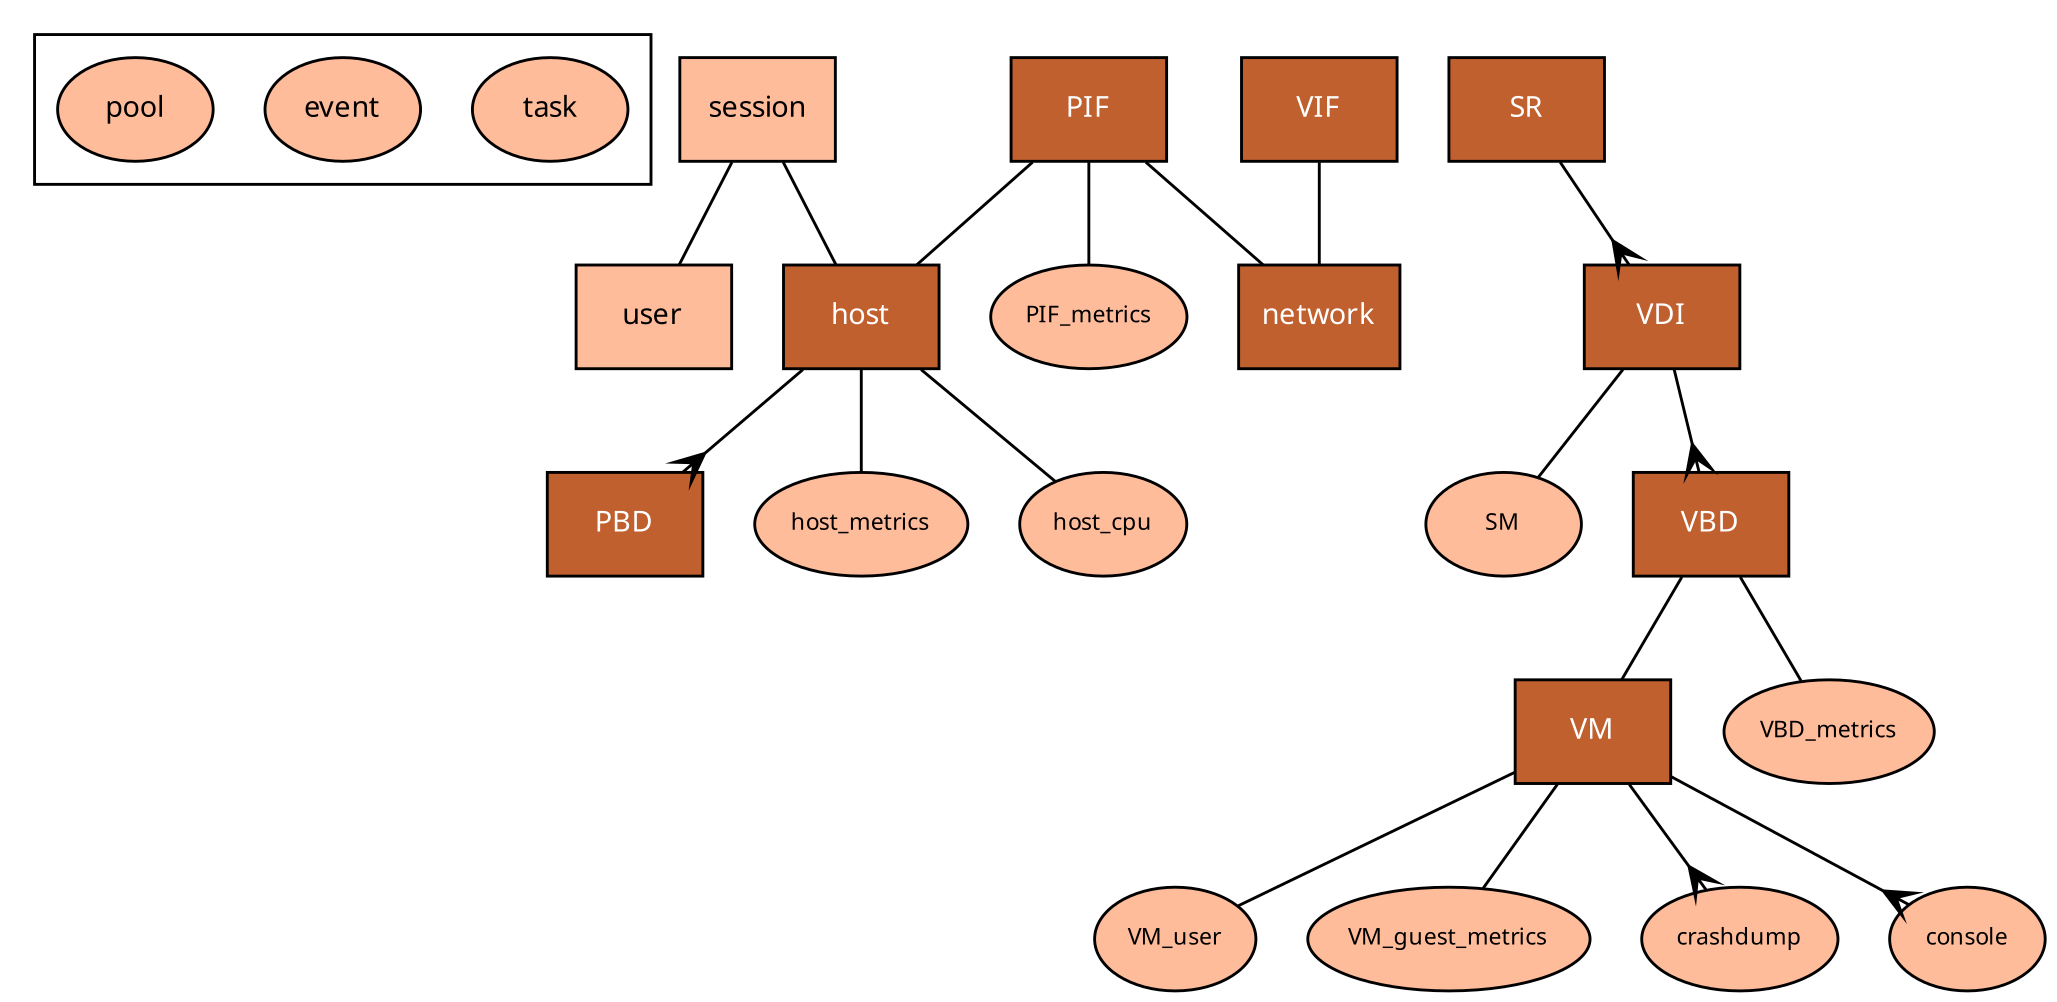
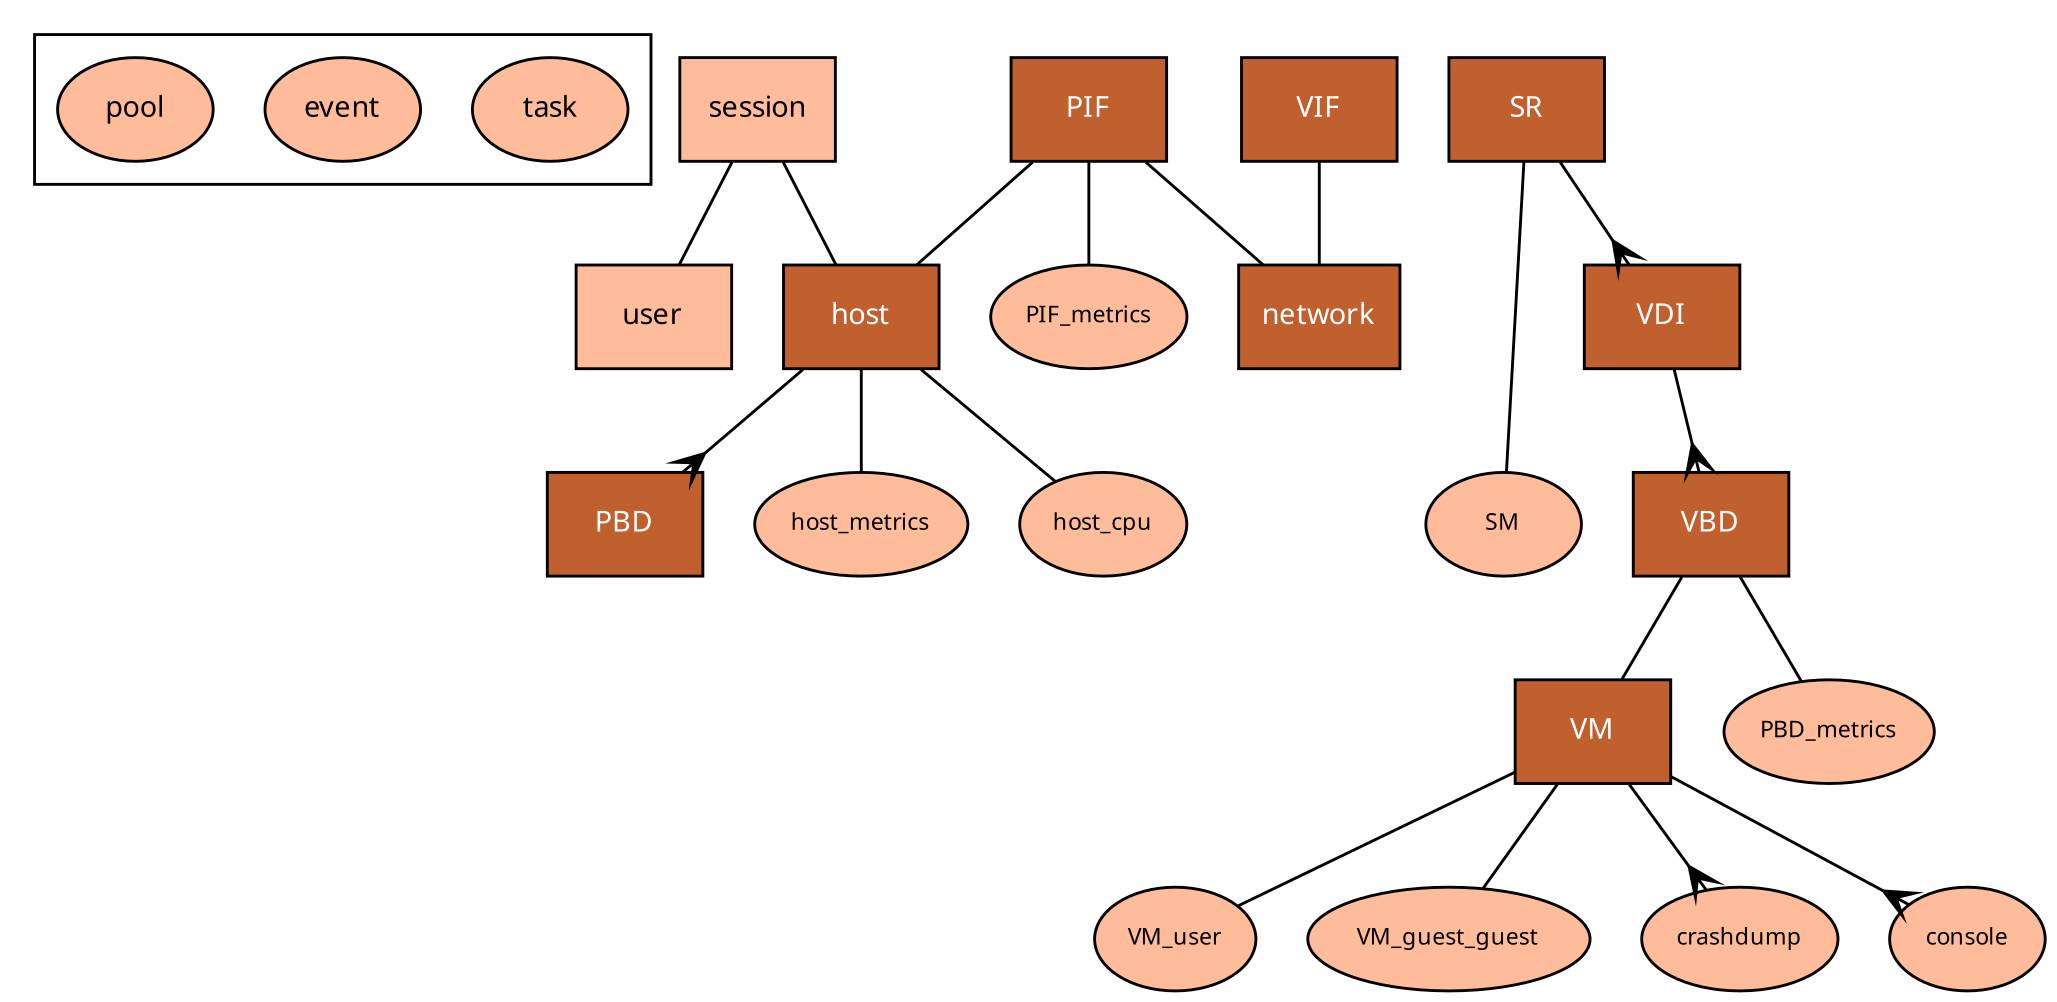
(1580, 424) -> (1515, 317)
(1829, 732) -> (1829, 732)
(1449, 939) -> (1449, 939)
